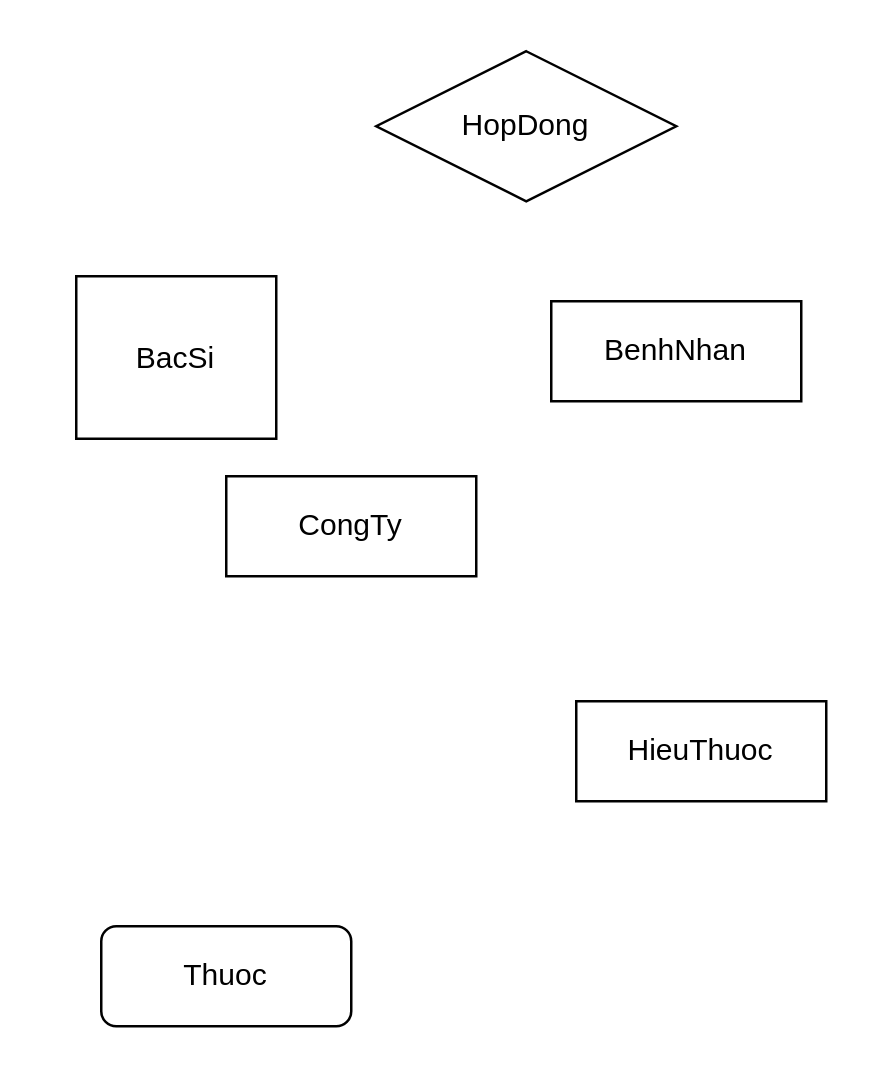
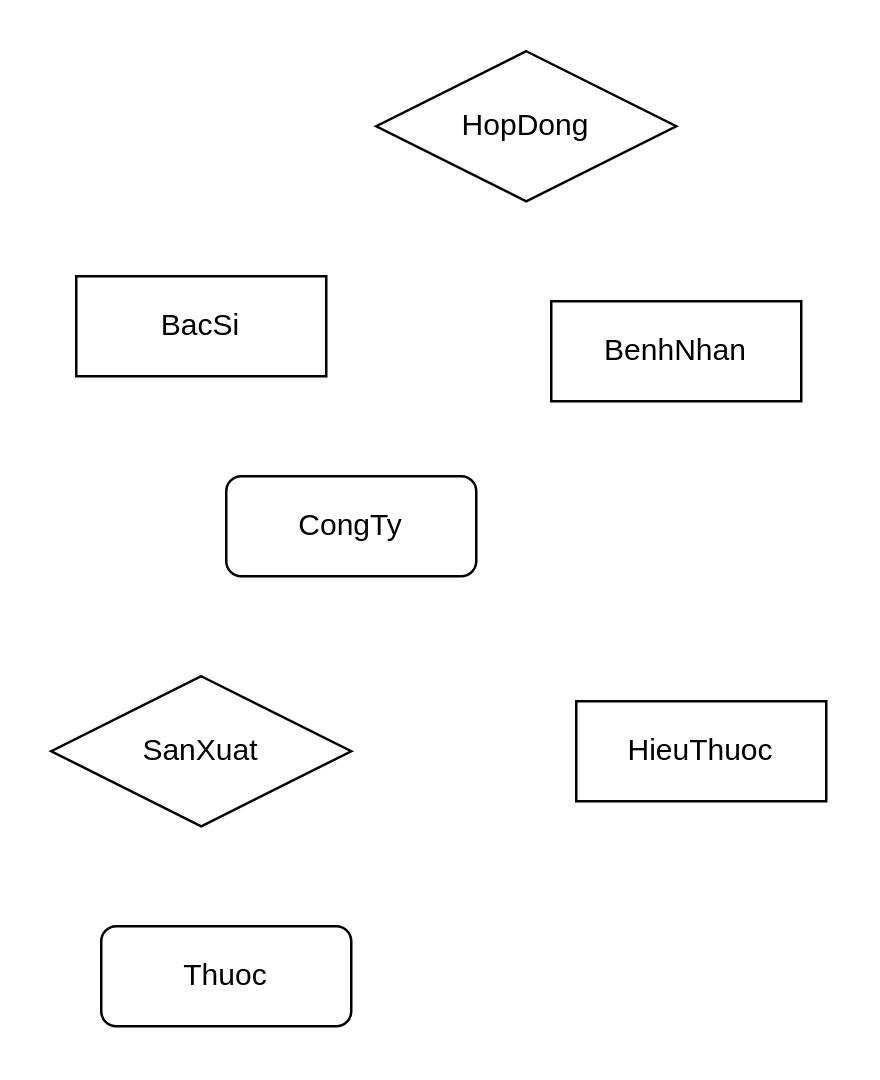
(176, 358) -> (201, 326)
(351, 526) -> (351, 526)
none -> (201, 751)
